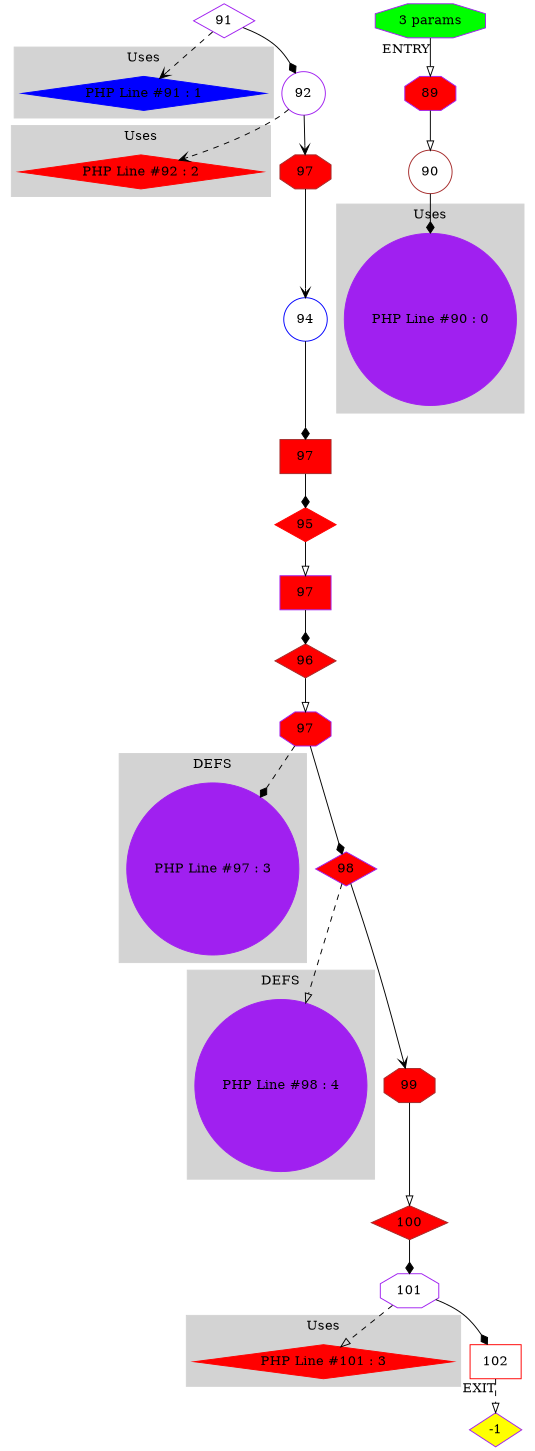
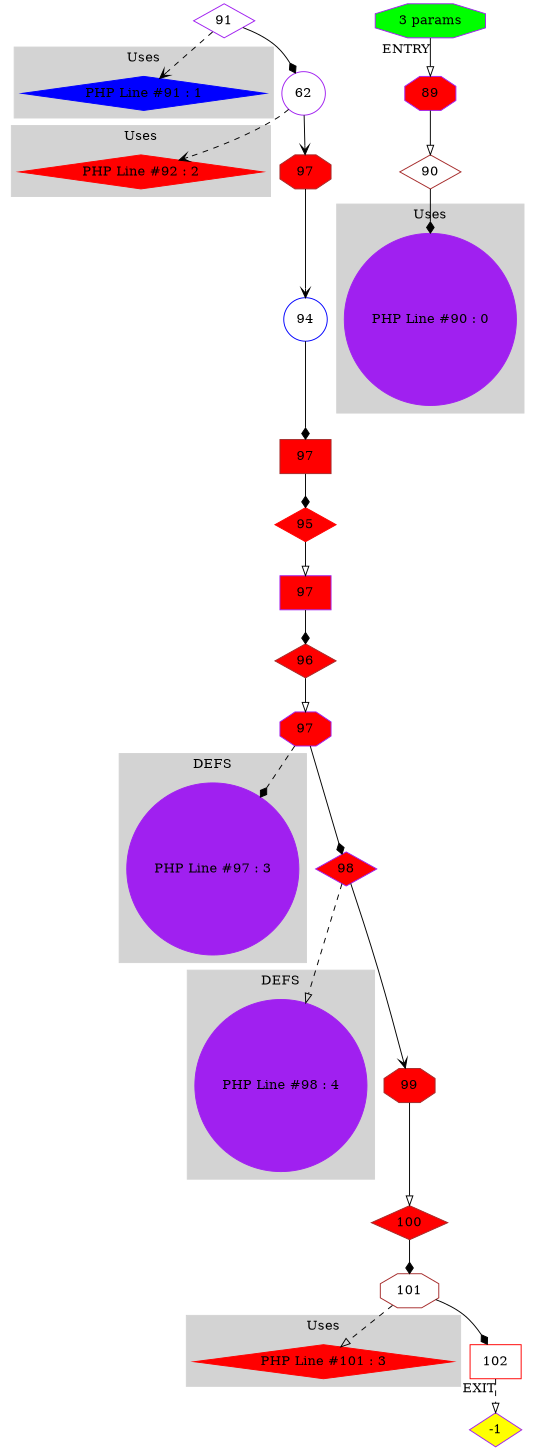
(304, 93) -> (304, 93)
(430, 172) -> (430, 172)
(410, 1291) -> (410, 1291)
